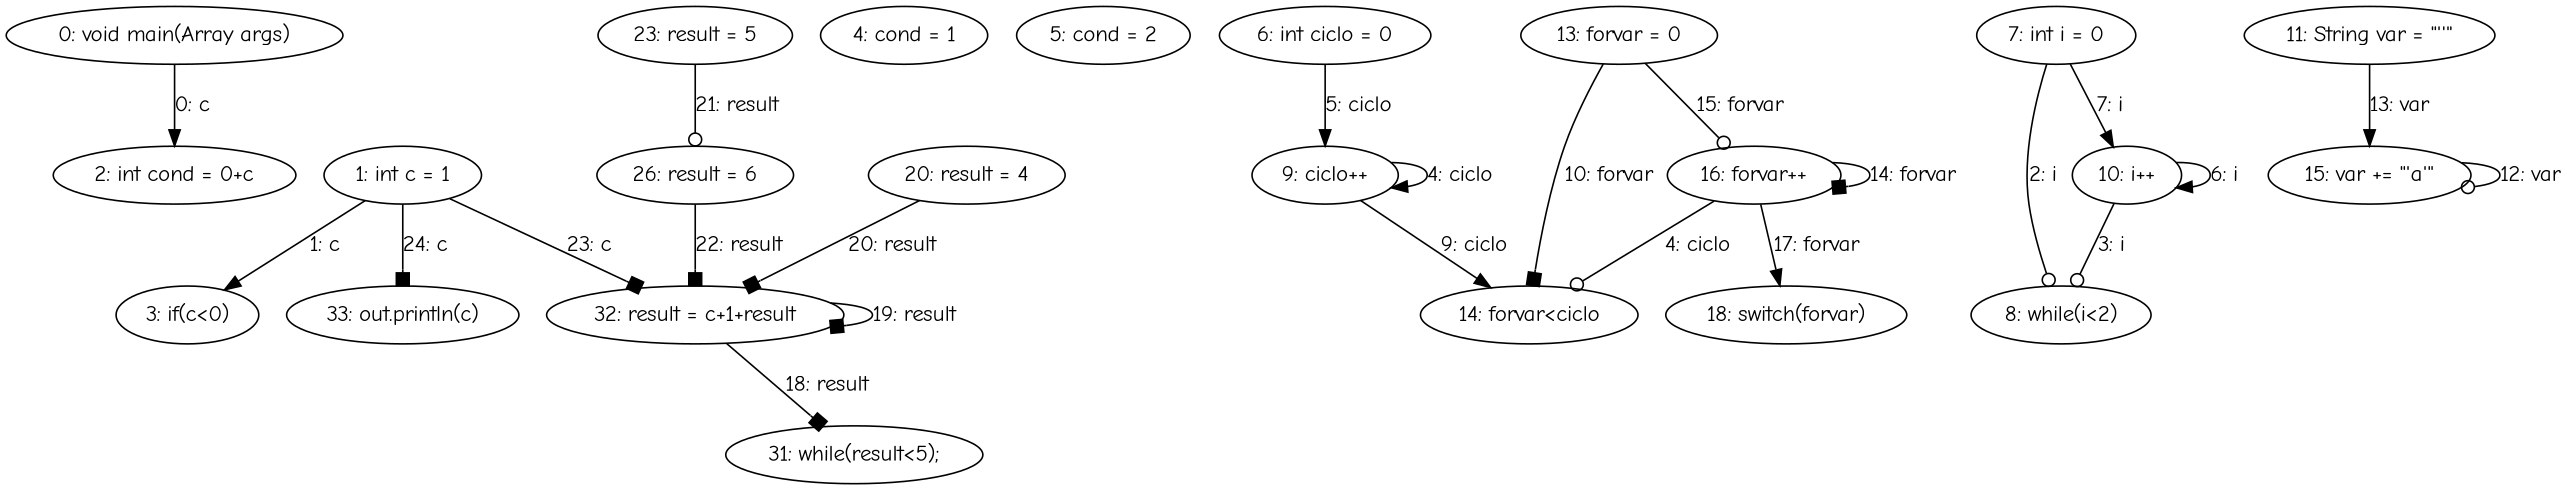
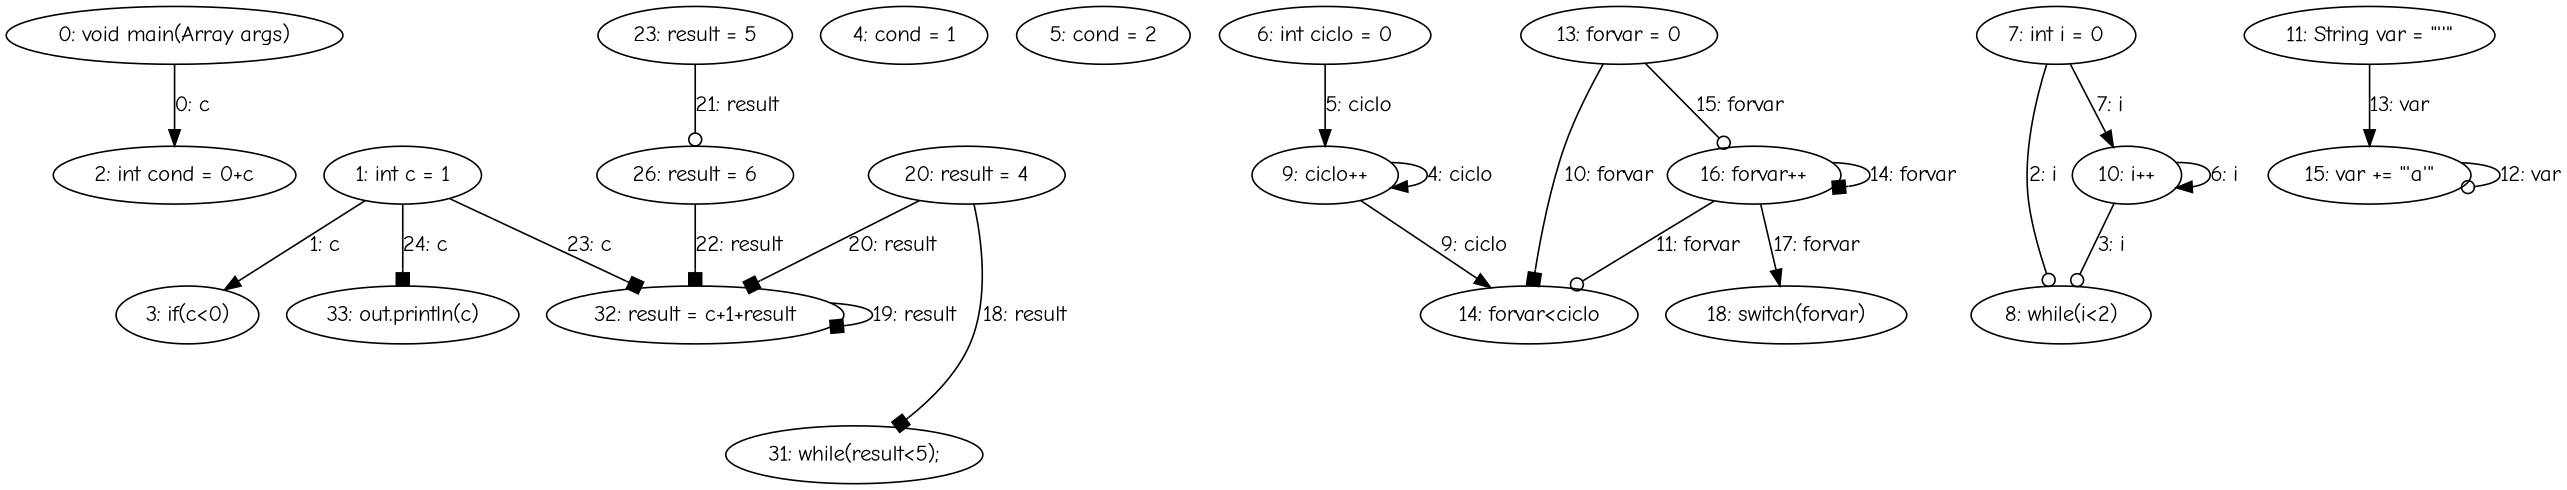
(1698, 245) -> (1698, 245)
(769, 380) -> (977, 322)
